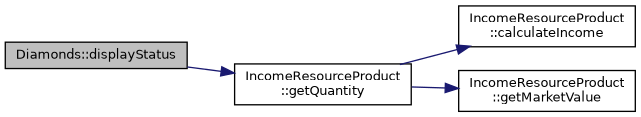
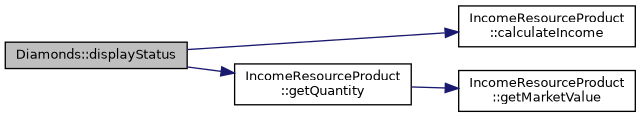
(428, 57) -> (316, 41)
